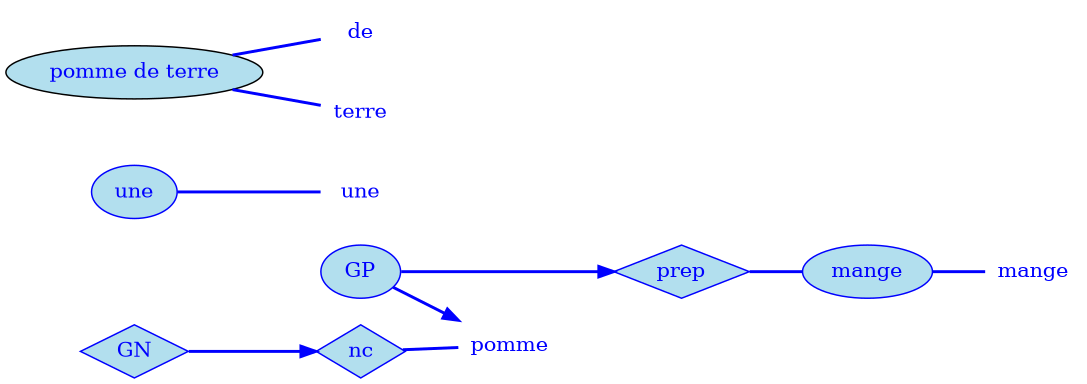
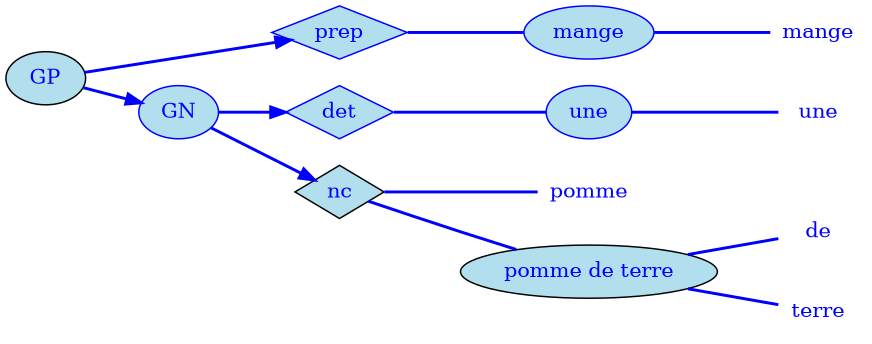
none -> (340, 112)
none -> (442, 226)
(361, 272) -> (46, 78)
(419, 300) -> (105, 93)
(134, 351) -> (179, 112)
(361, 351) -> (340, 192)
